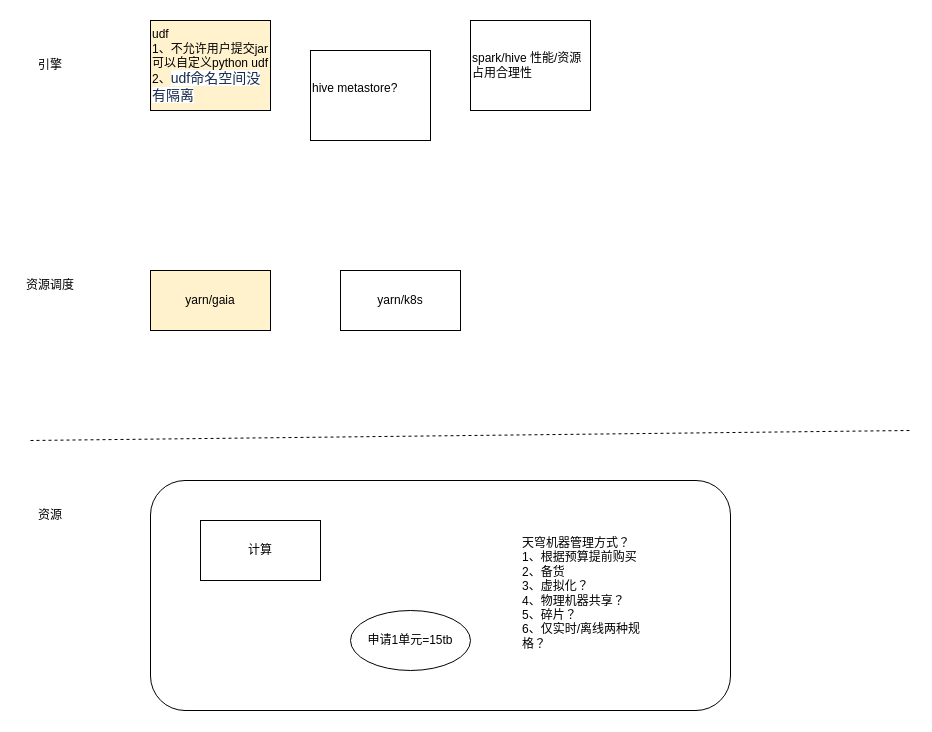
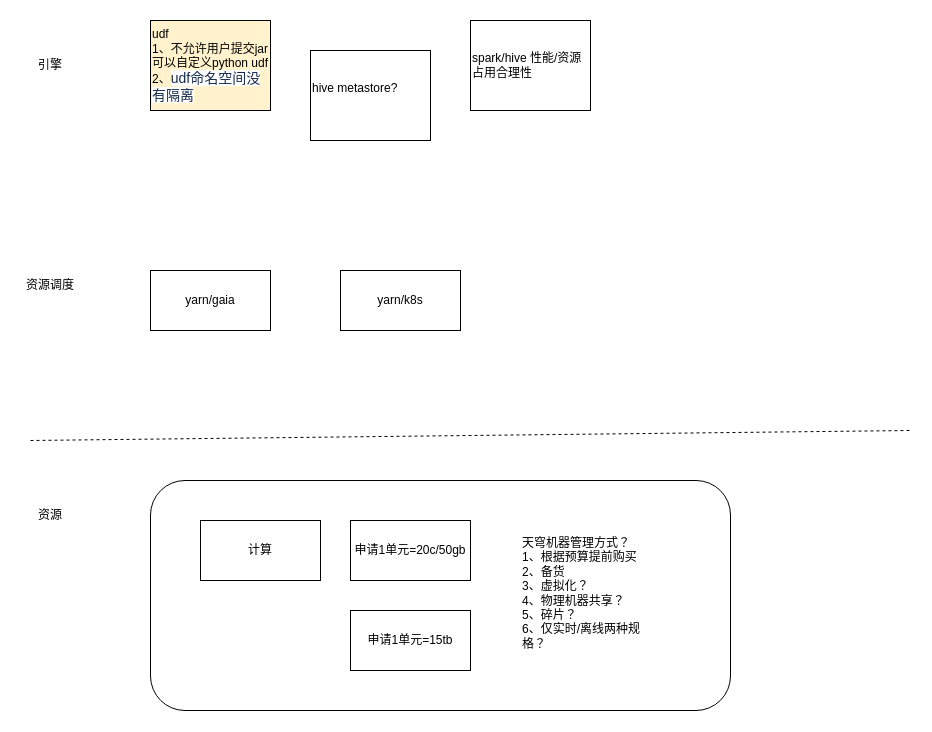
(211, 301) -> (211, 301)
none -> (411, 551)
(411, 641) -> (411, 641)
